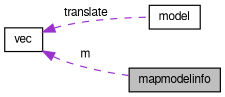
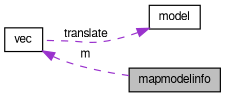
(101, 20) -> (91, 42)
